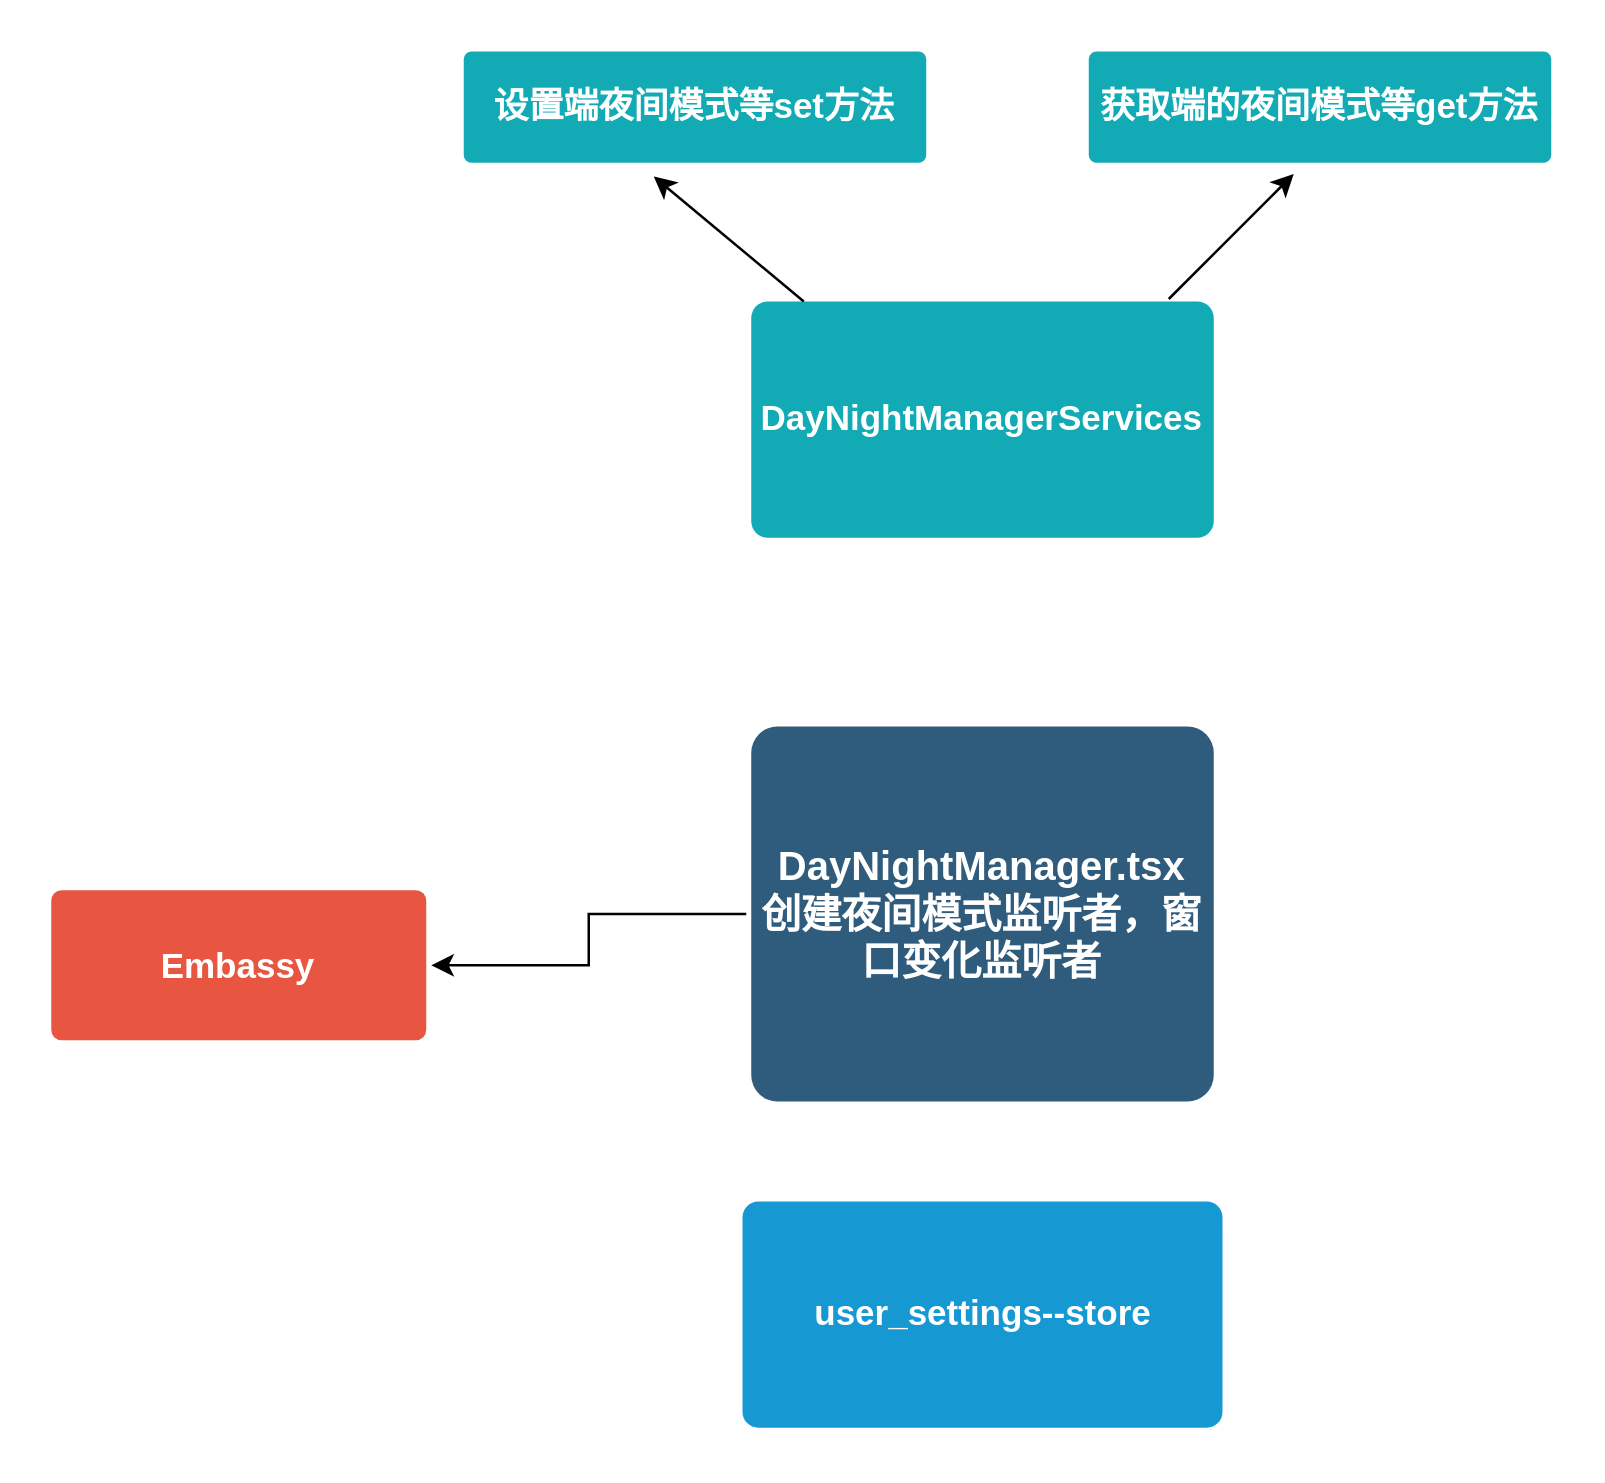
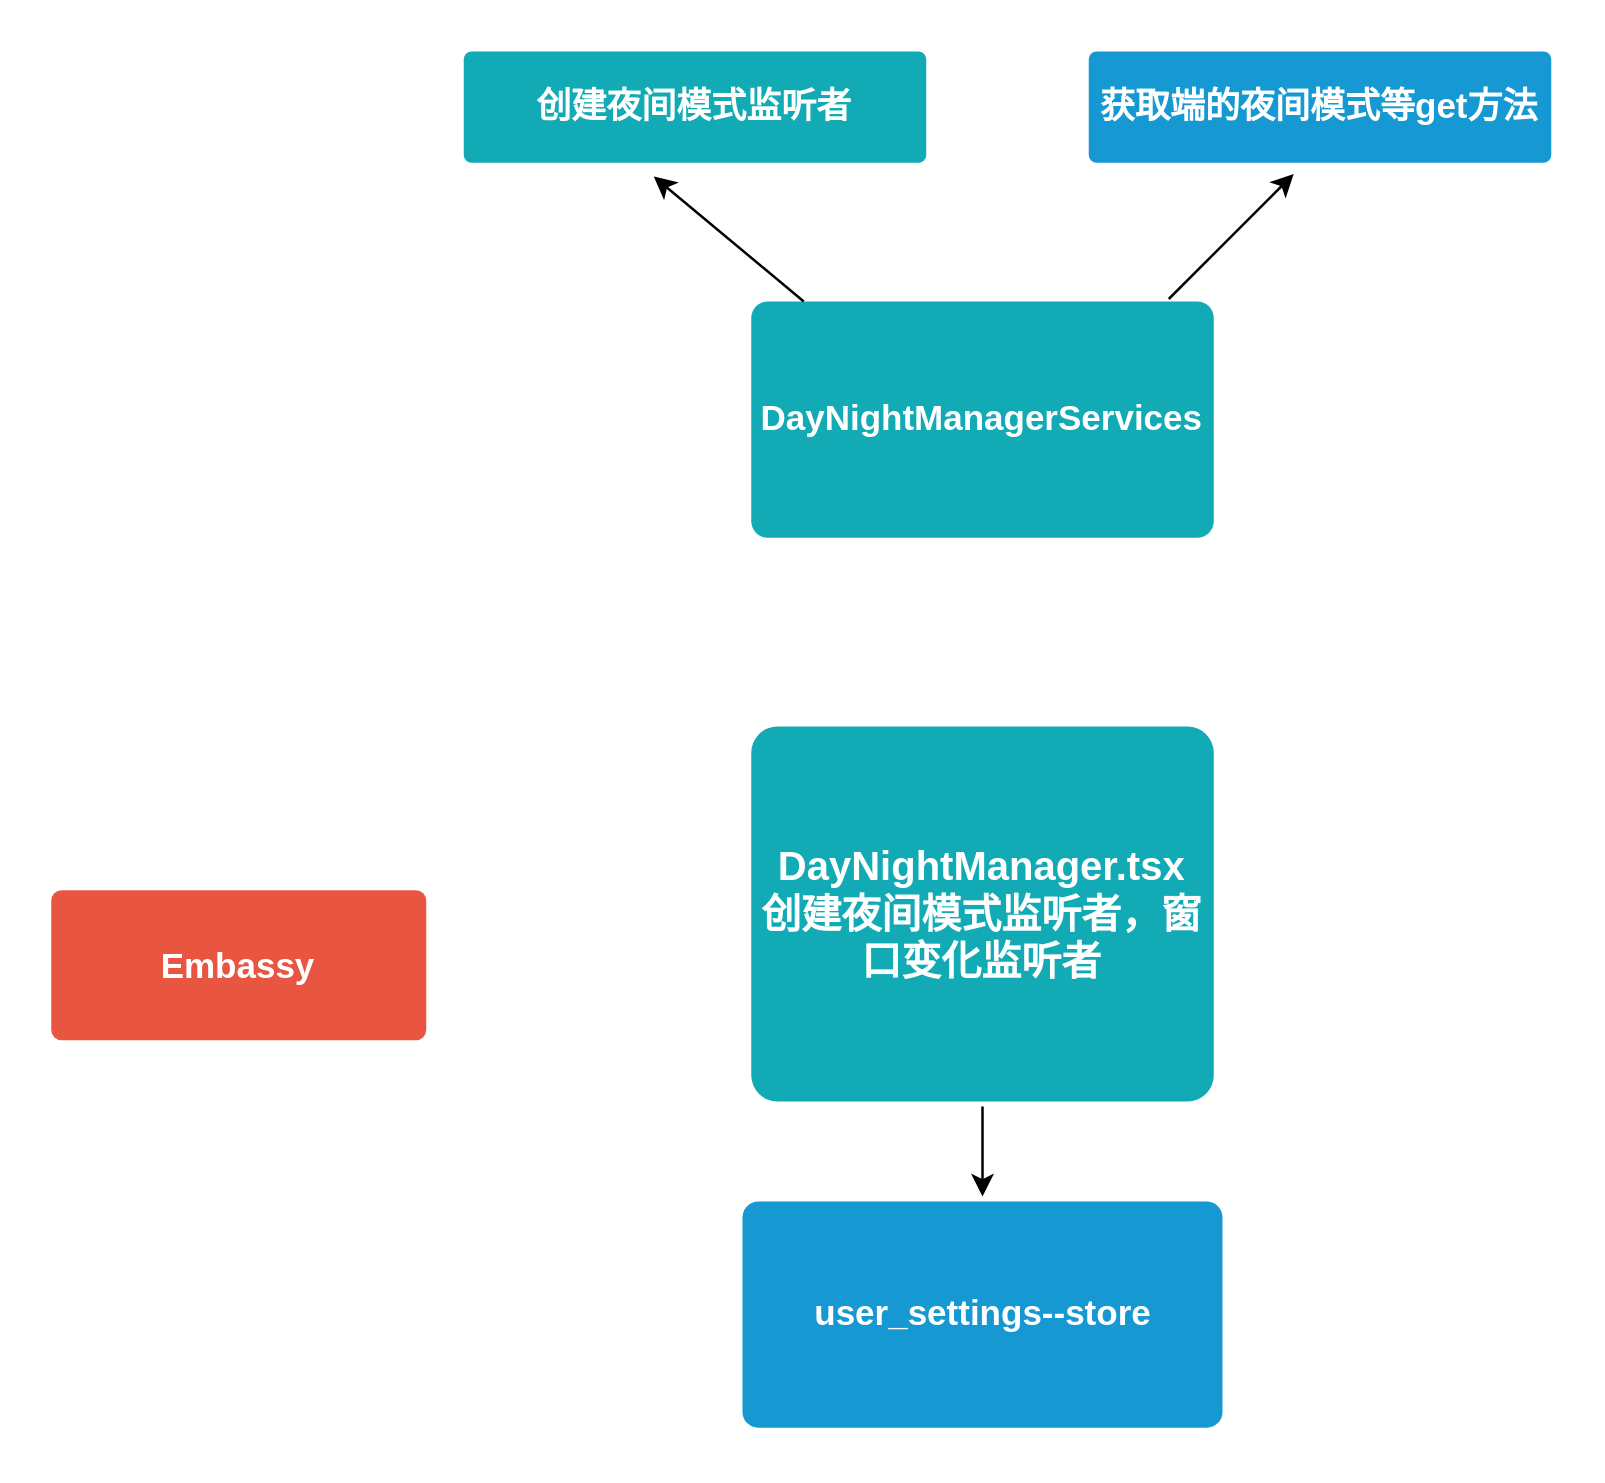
(695, 106) -> (695, 106)
(1320, 107) -> (1320, 107)
(983, 914) -> (983, 914)
(589, 931) -> (983, 1143)
